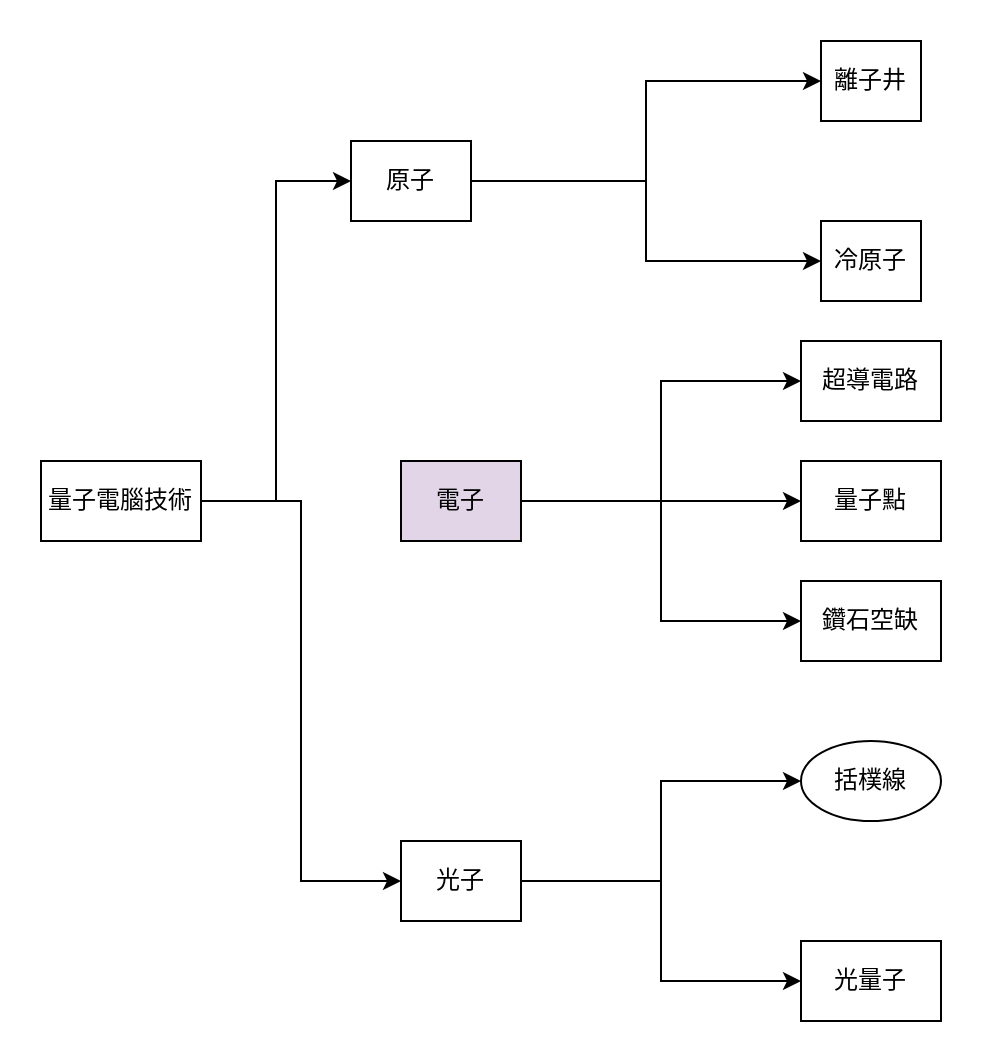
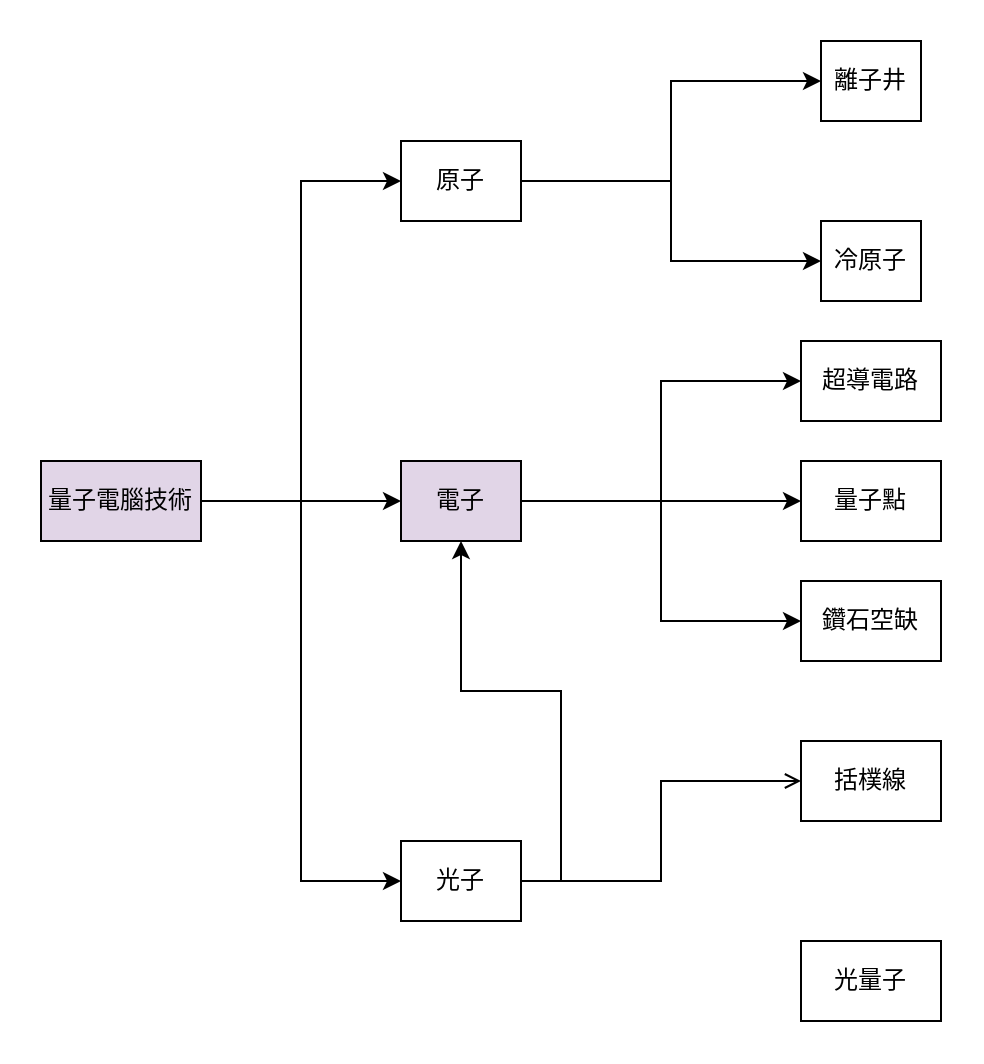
(411, 181) -> (461, 181)
(121, 501) -> (121, 501)
none -> (346, 501)
(786, 781) -> (788, 781)
(871, 781) -> (871, 781)
(676, 981) -> (536, 691)
